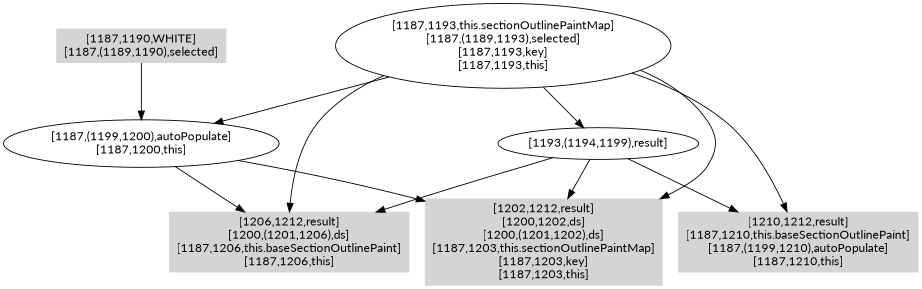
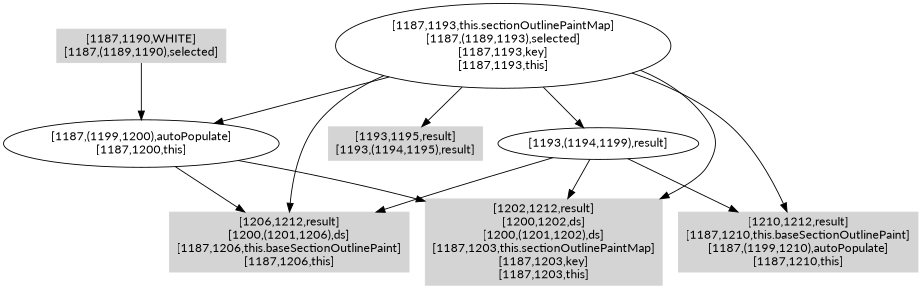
none -> (405, 144)
